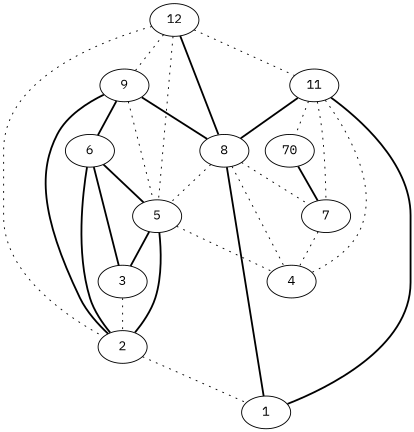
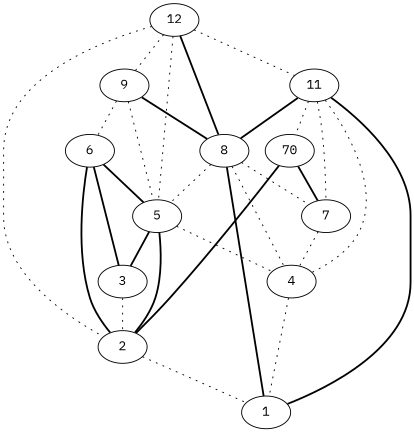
(107, 118) -> (107, 118)
(49, 210) -> (210, 251)
none -> (279, 347)
